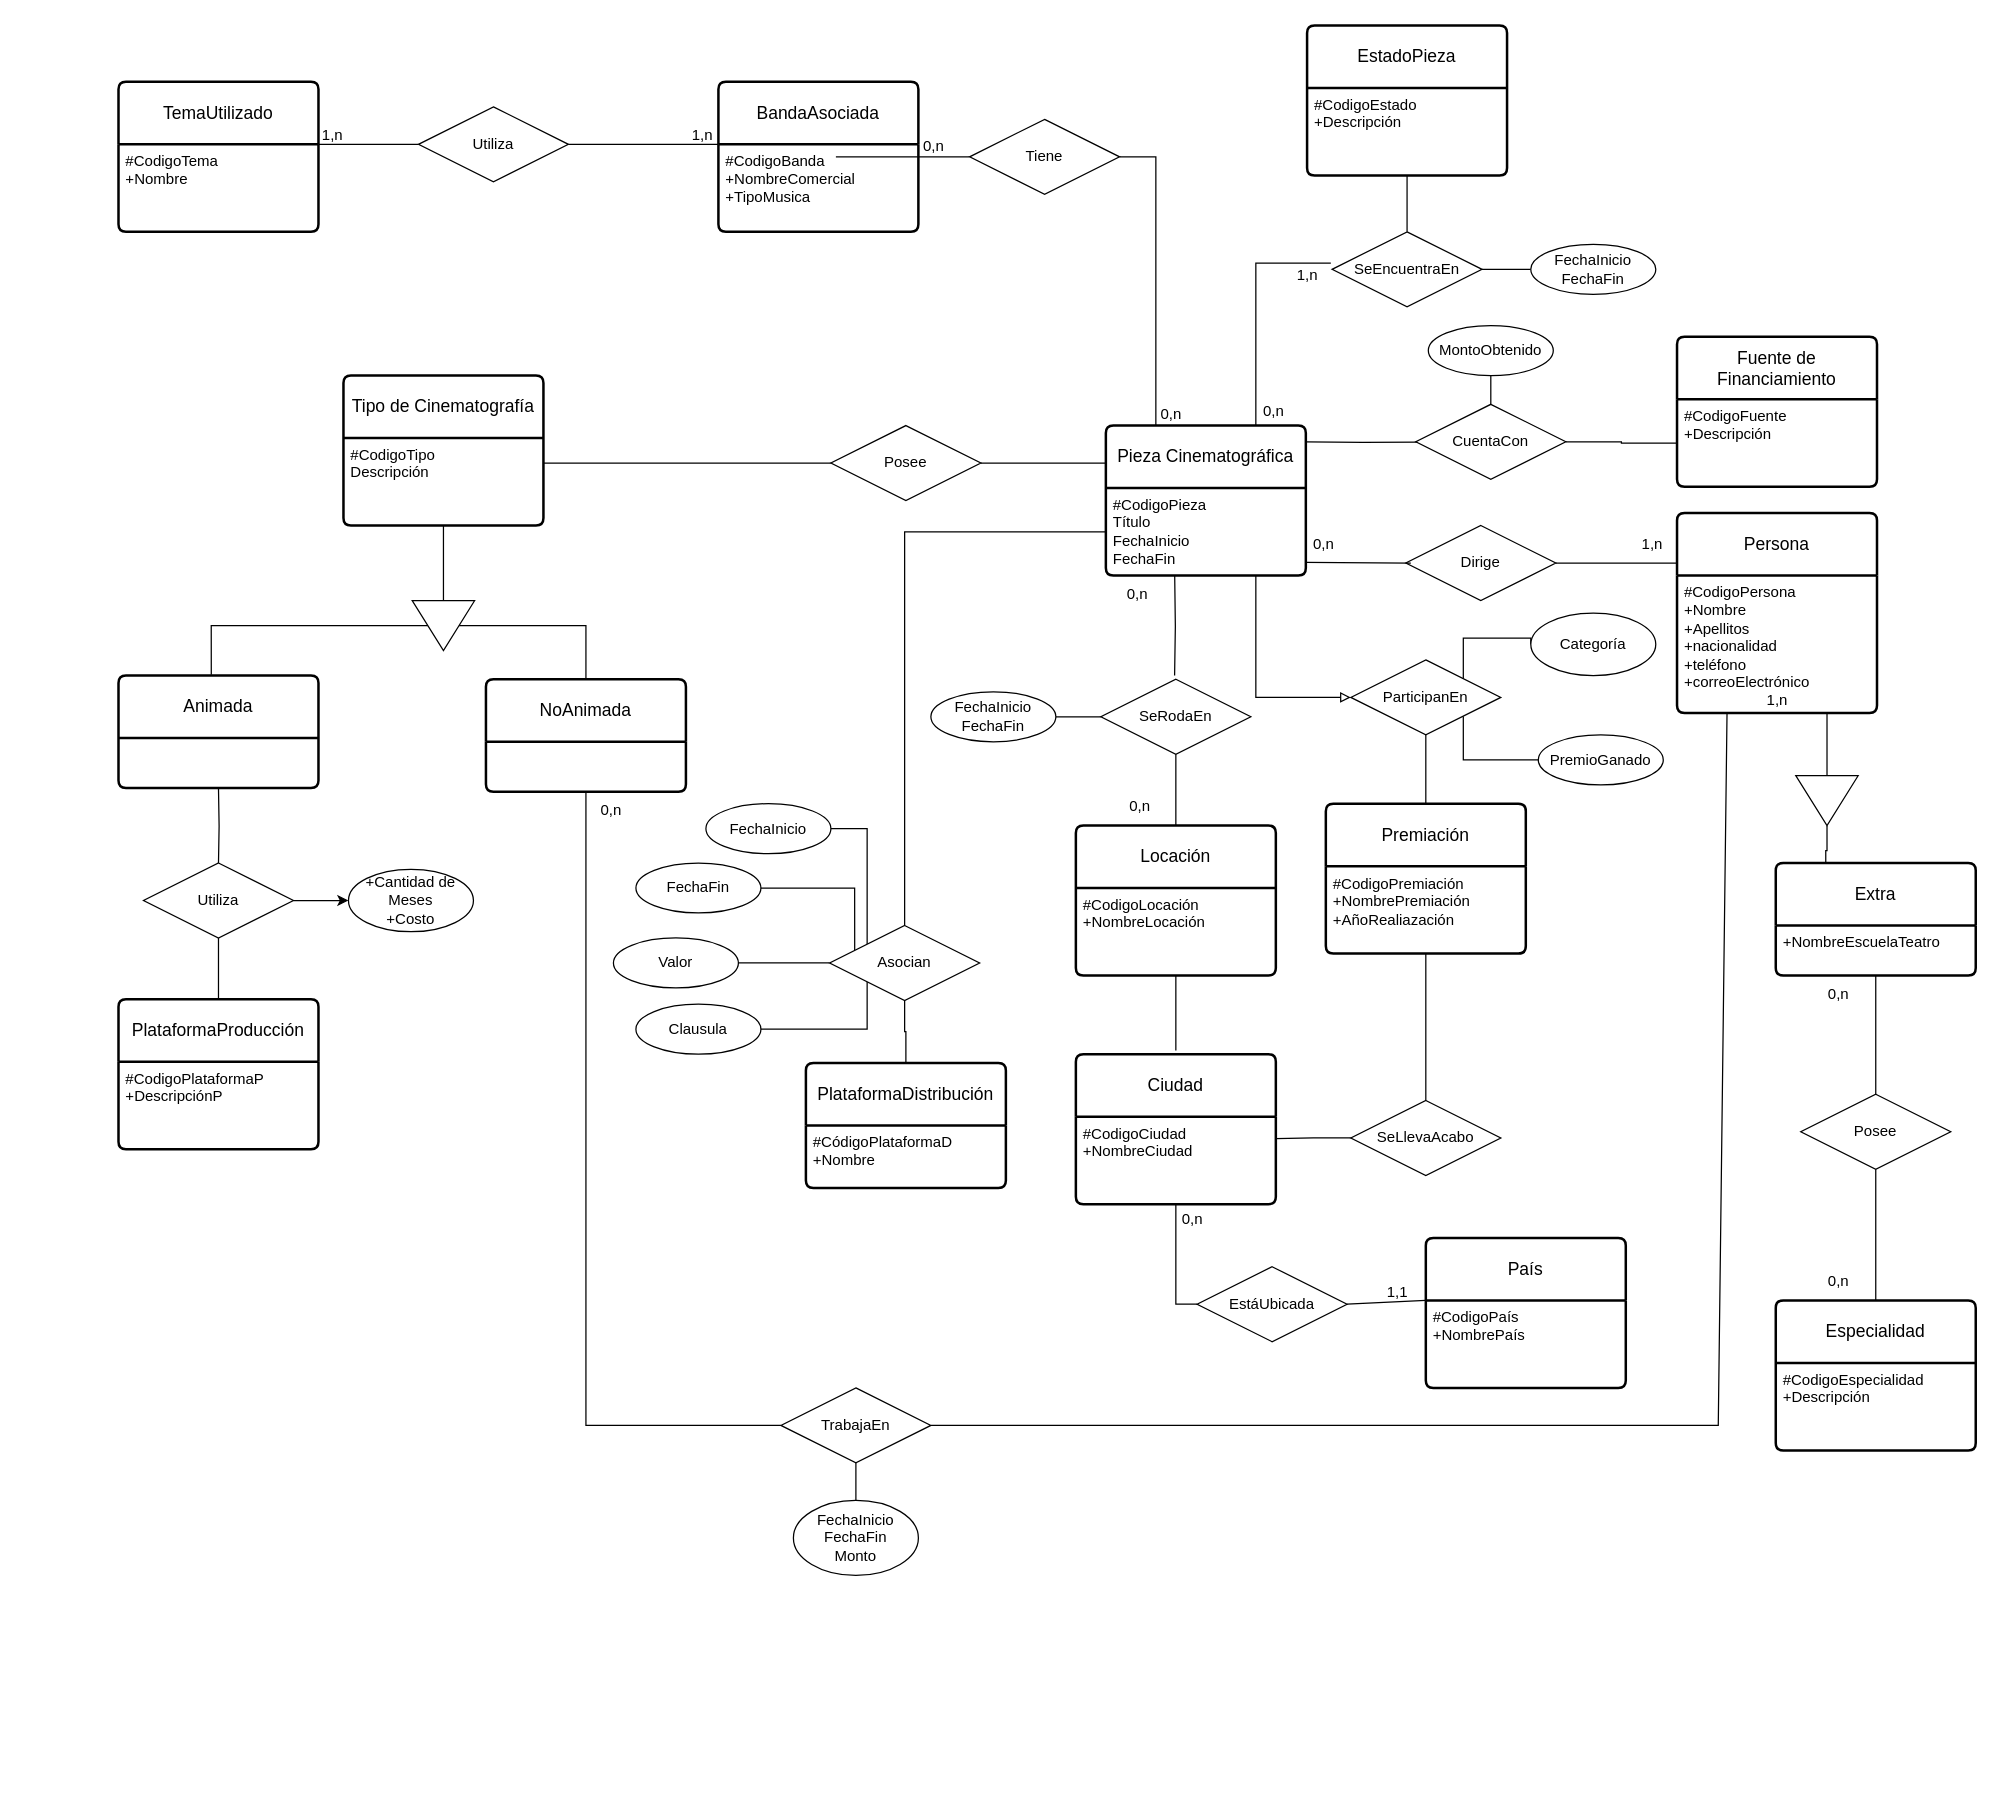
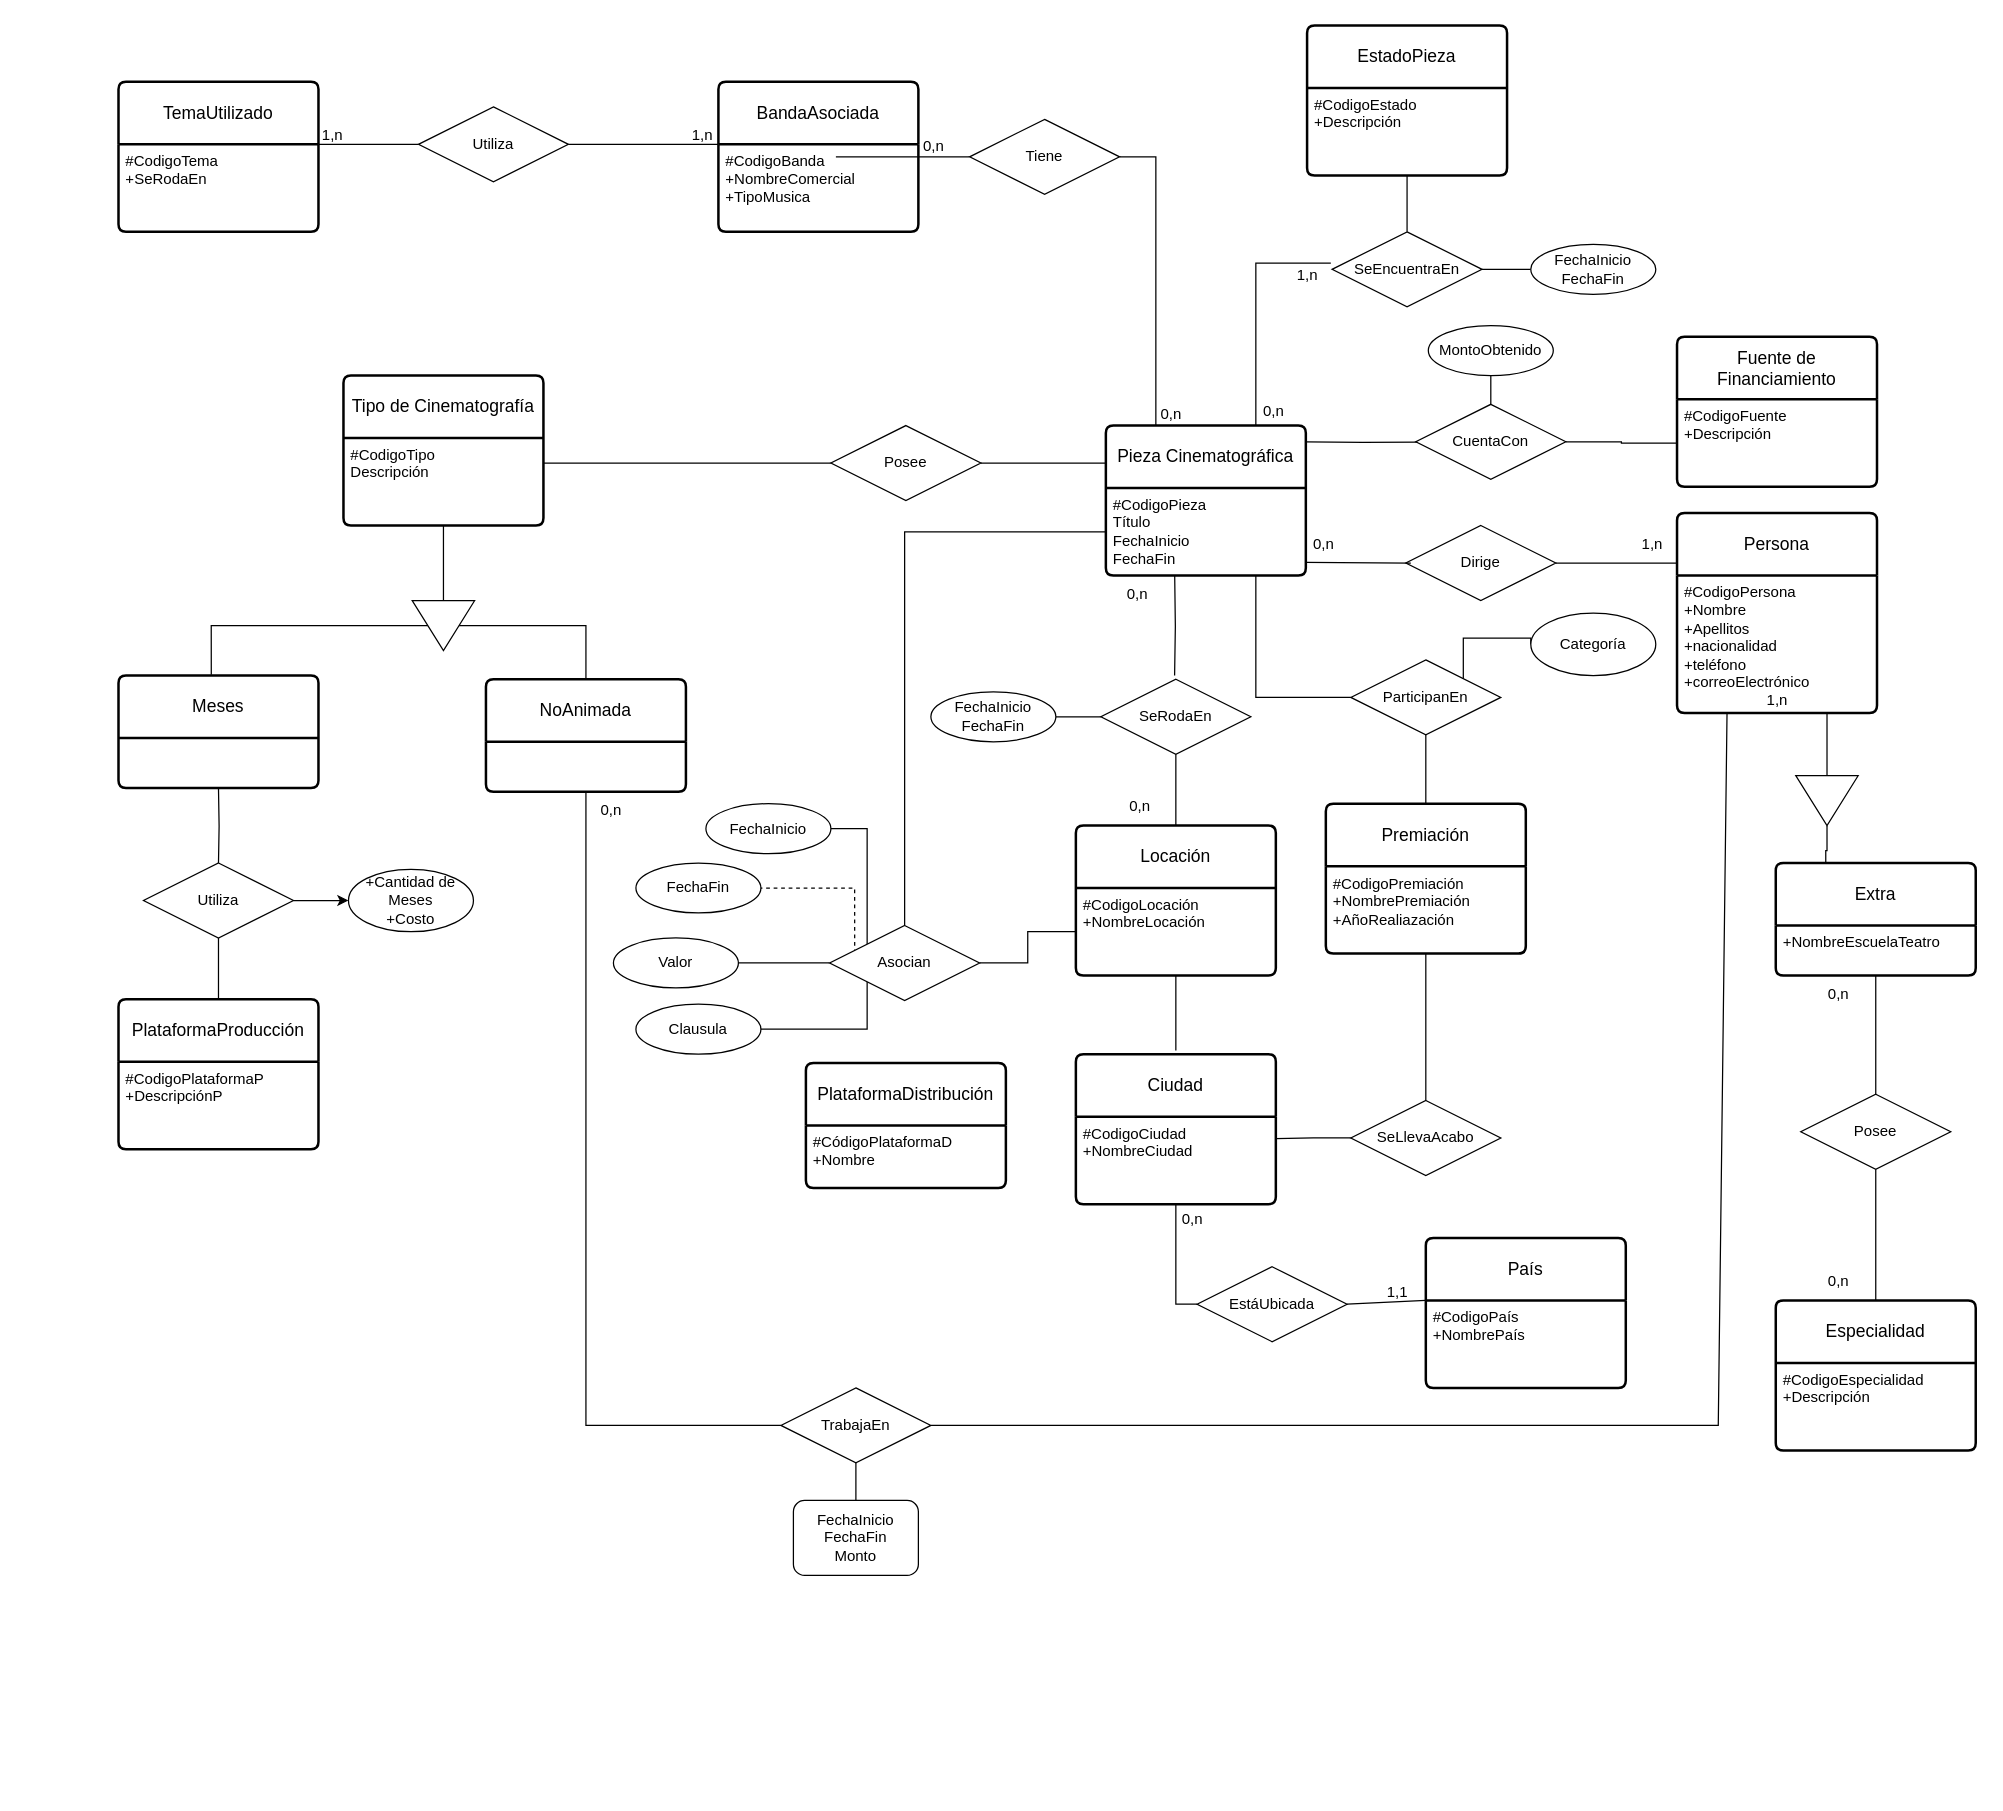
(170, 171) -> (170, 171)
(1339, 698) -> (1344, 698)
(218, 707) -> (218, 707)
(1479, 760) -> none
(1601, 760) -> none
(839, 888) -> (839, 888)
(904, 1032) -> (1028, 949)
(856, 1538) -> (856, 1538)
